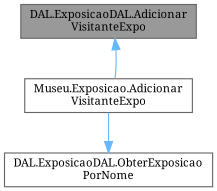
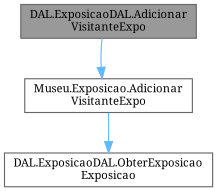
(116, 64) -> (101, 53)
(109, 170) -> (109, 170)
